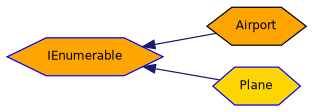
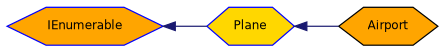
(185, 39) -> (323, 26)
